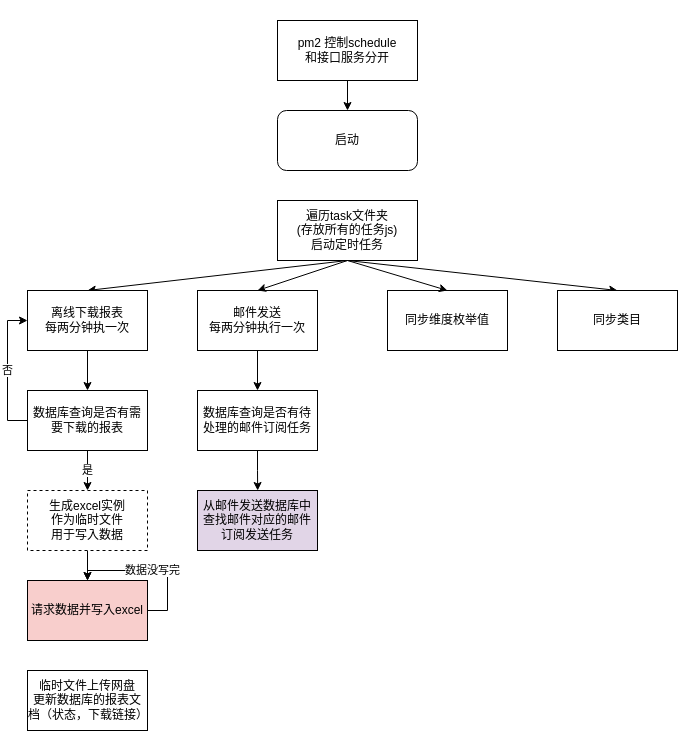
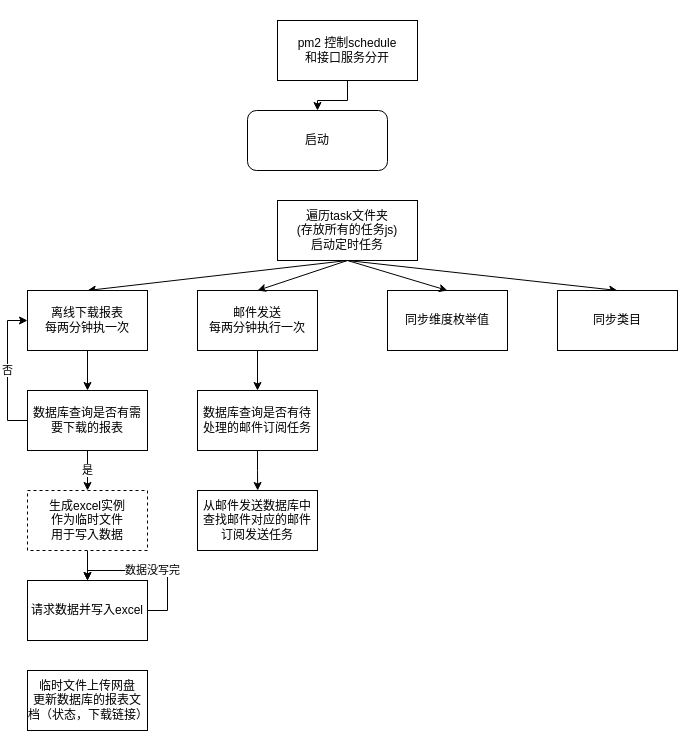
(348, 141) -> (318, 141)
(258, 521) -> (258, 521)
(88, 611) -> (88, 611)
